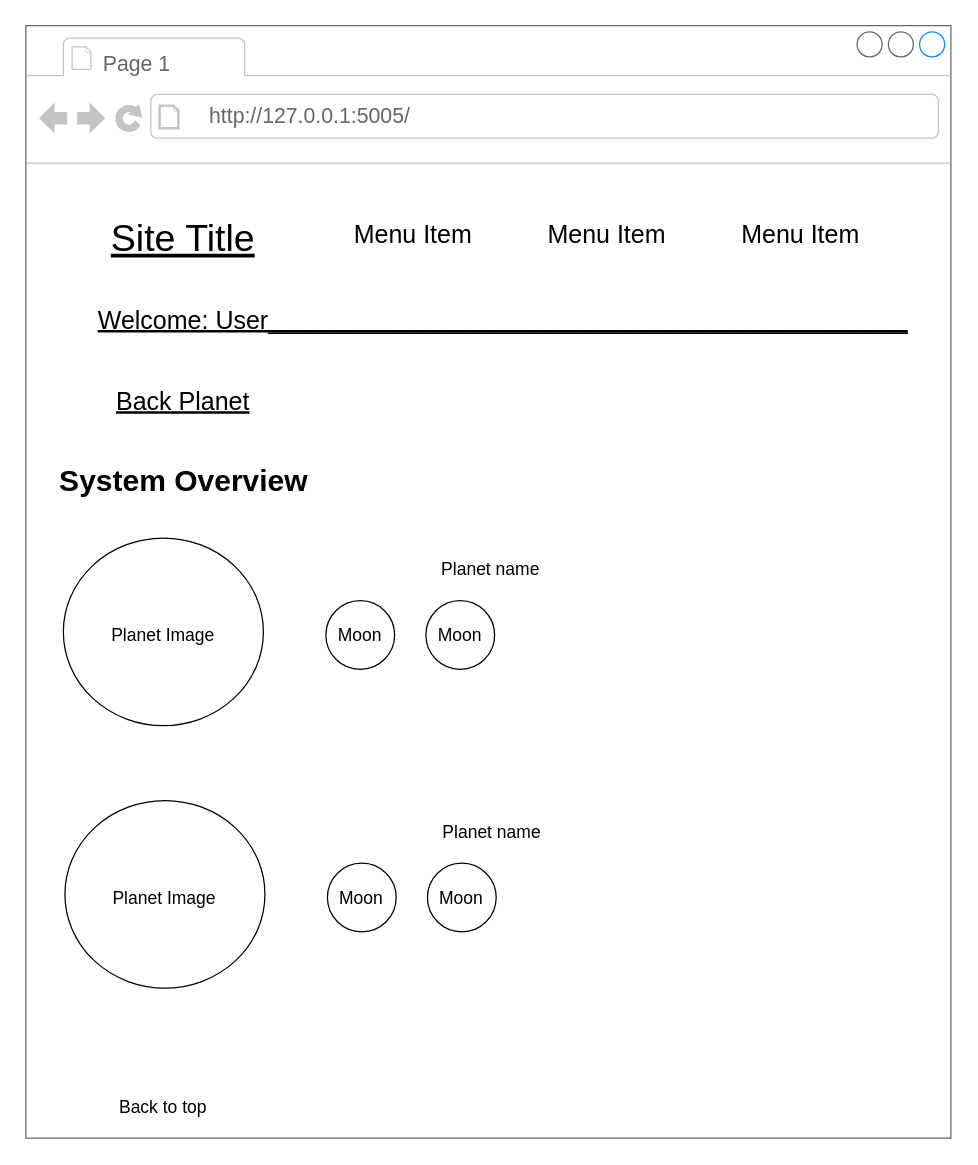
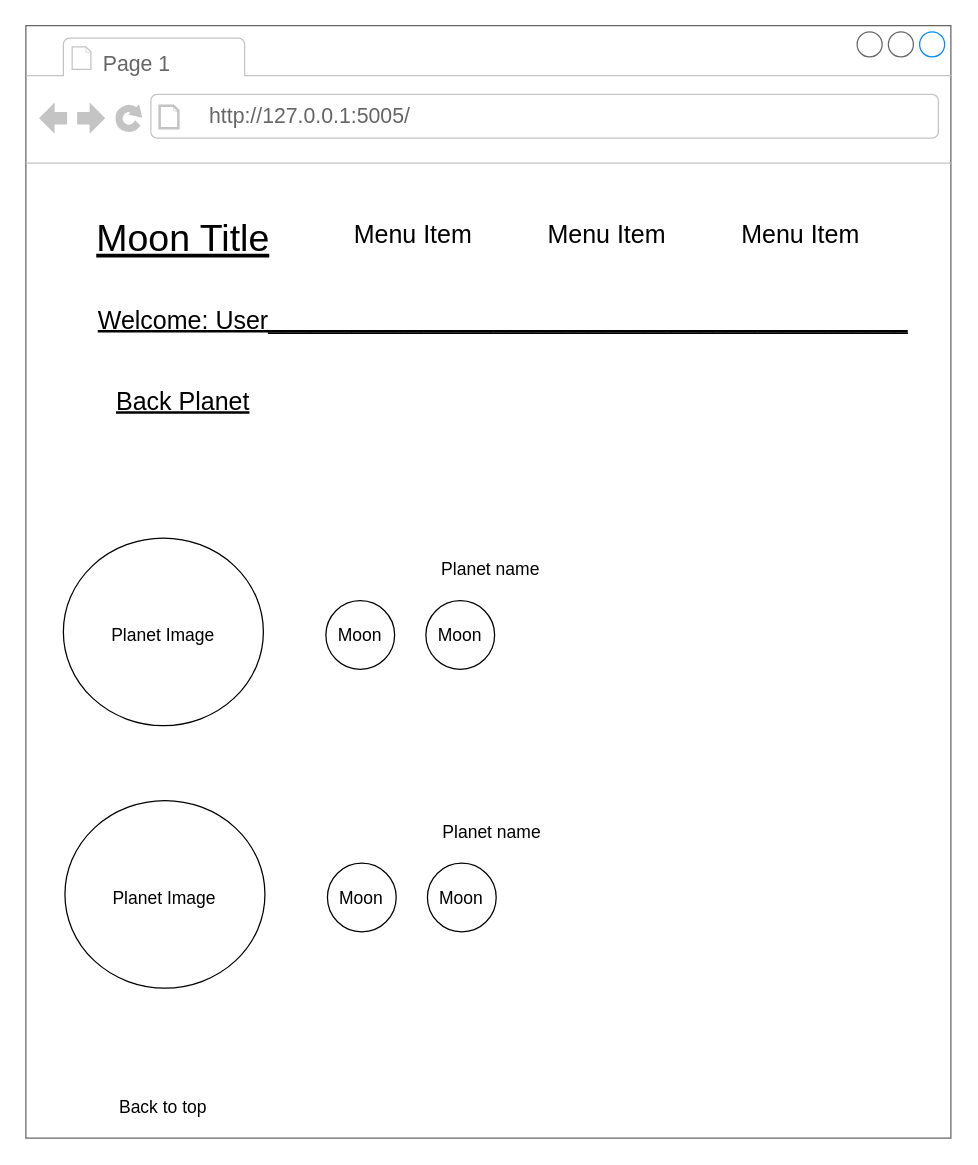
(183, 238) -> (183, 238)
(183, 482) -> none
